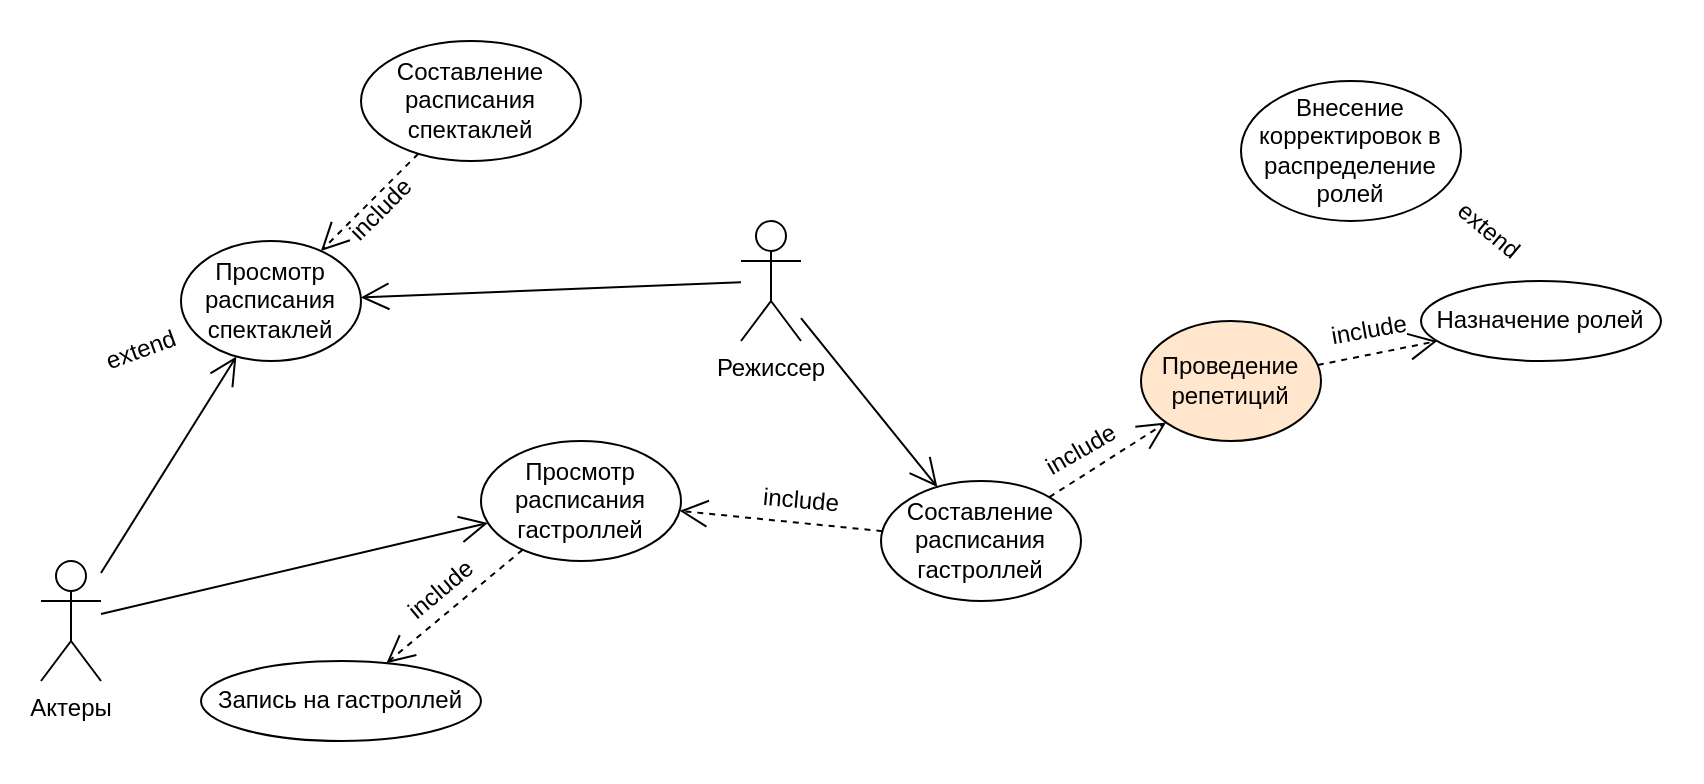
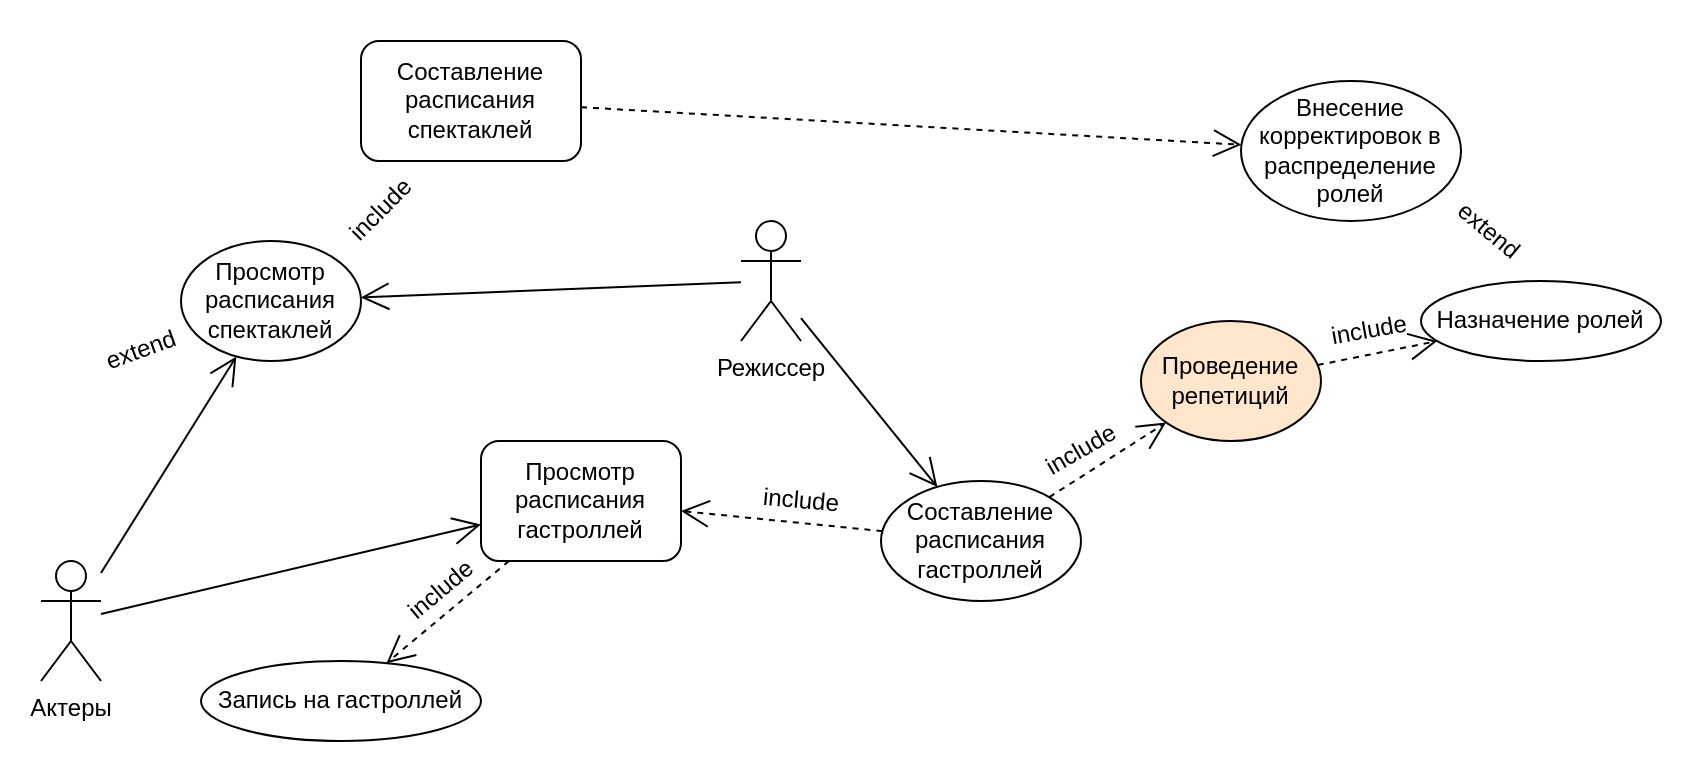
(471, 101) -> (471, 101)
(372, 200) -> (908, 126)
(581, 501) -> (581, 501)
